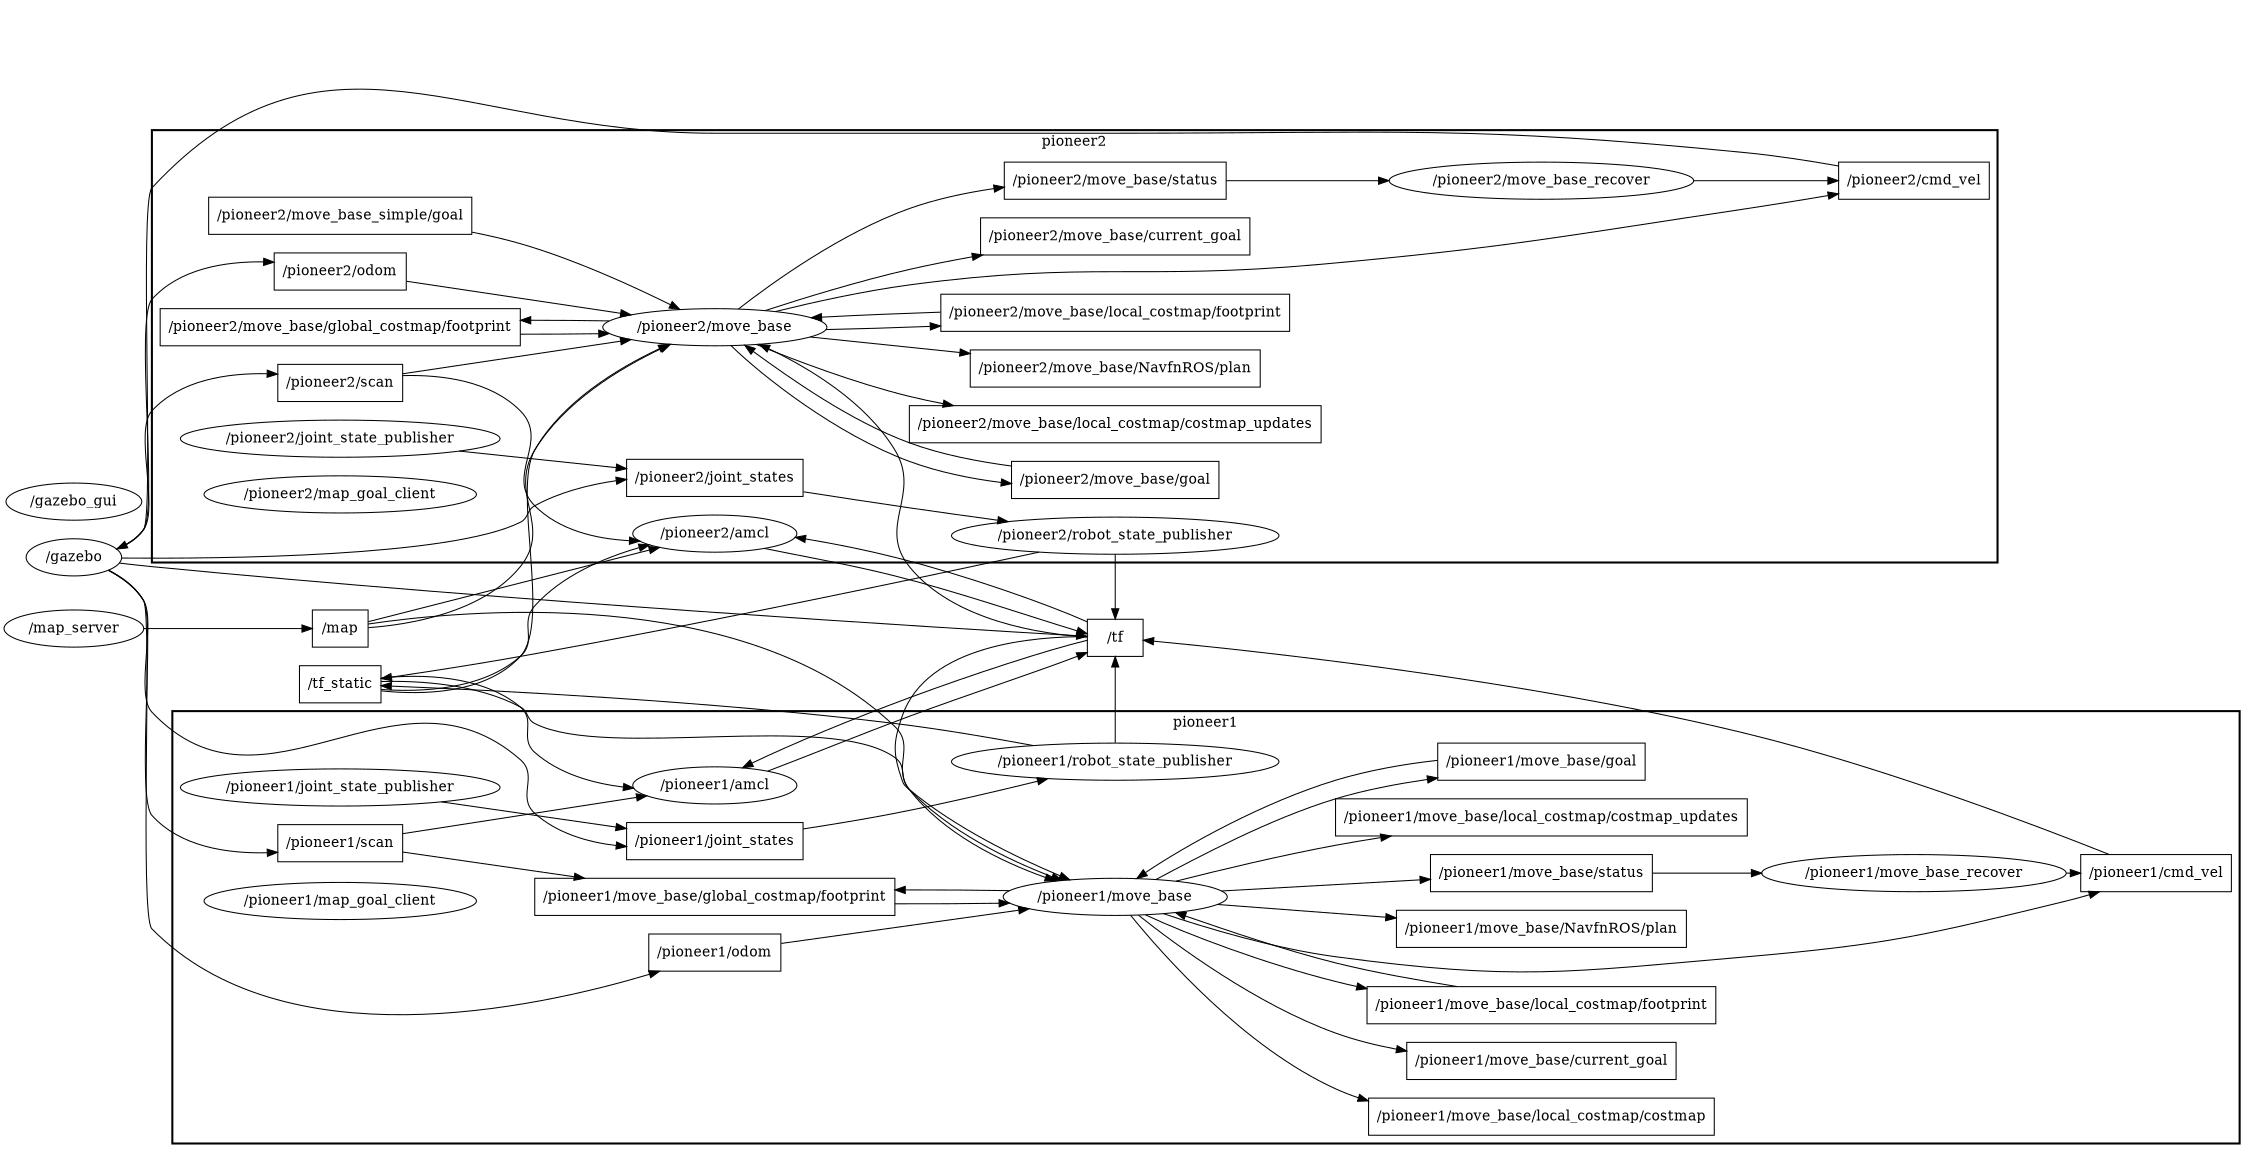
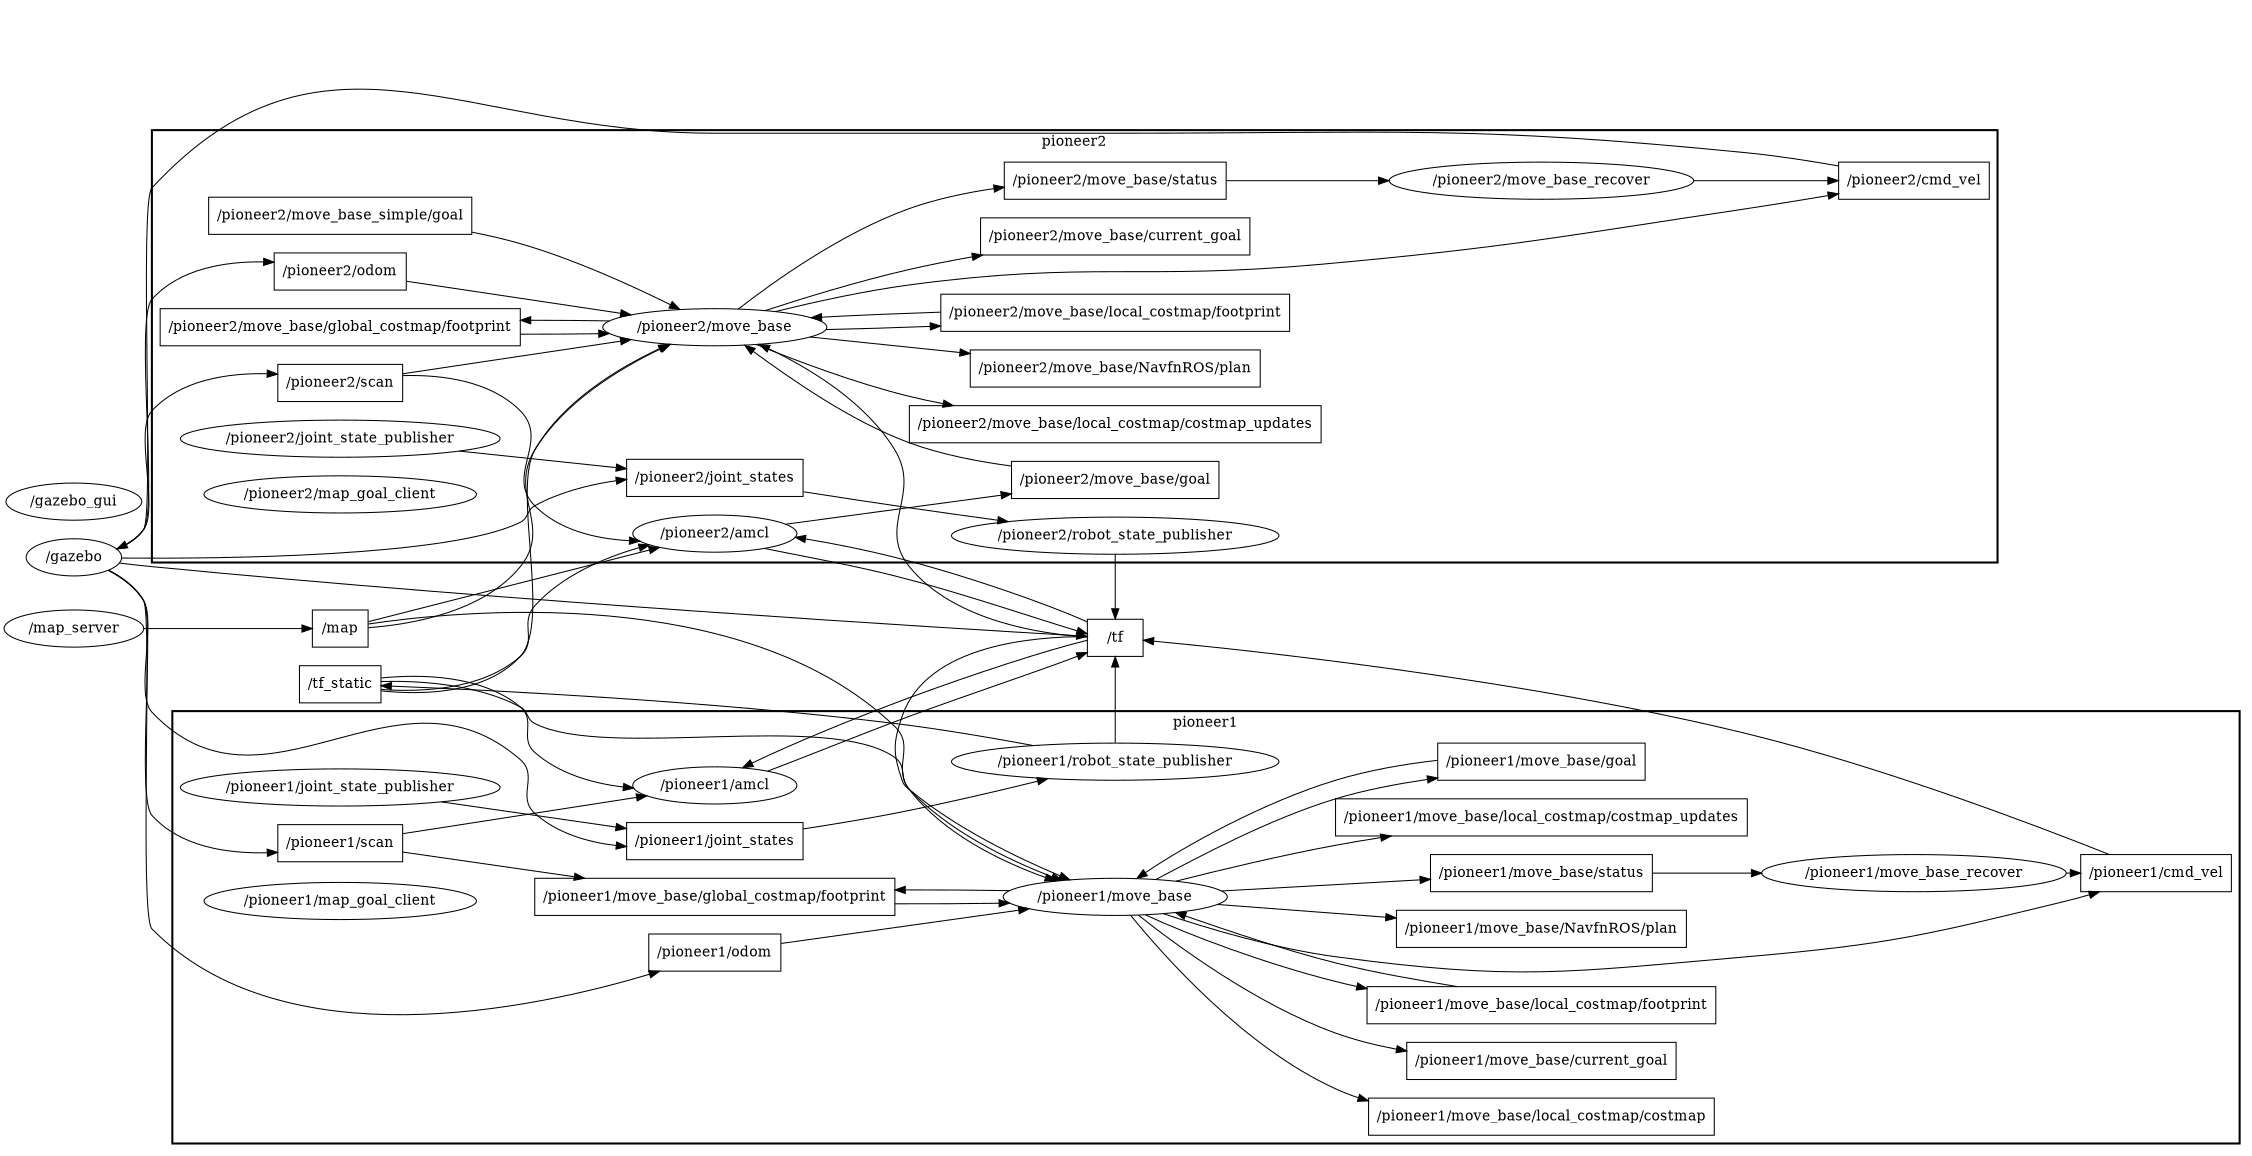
(855, 436) -> (883, 511)
(716, 619) -> none
